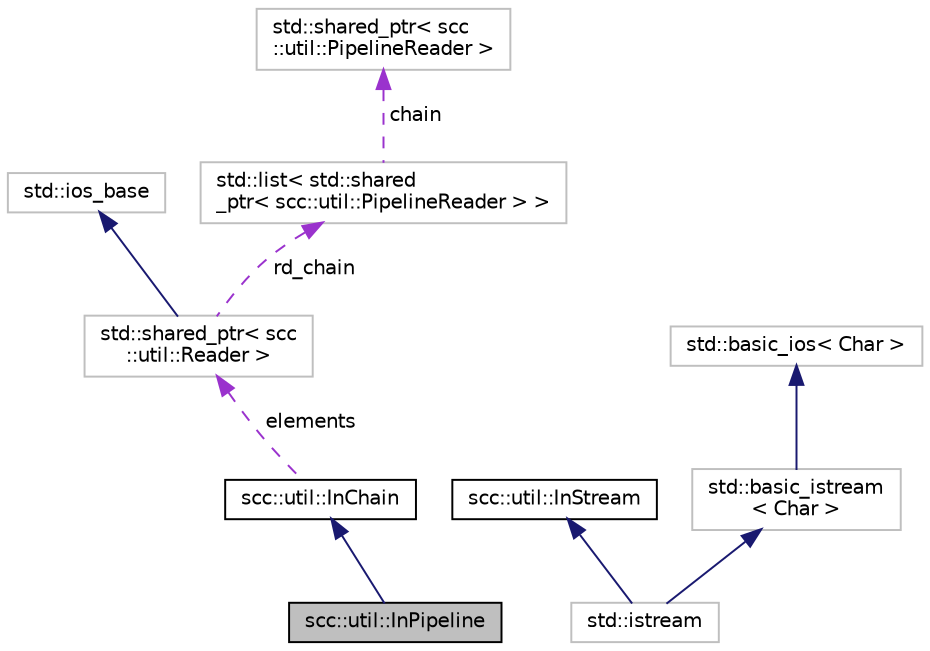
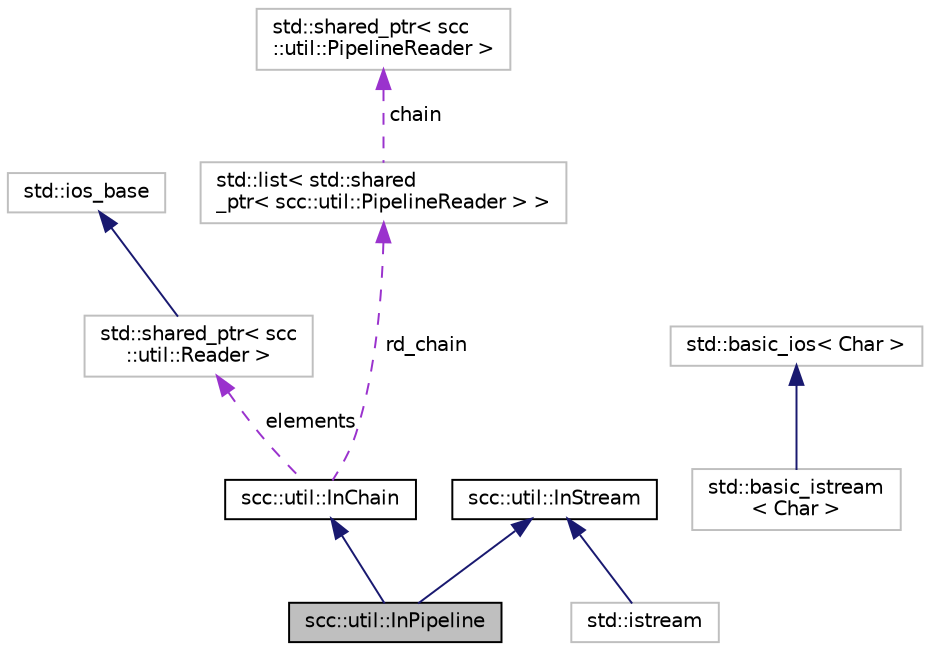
(256, 269) -> (372, 365)
none -> (467, 567)
(706, 573) -> none
